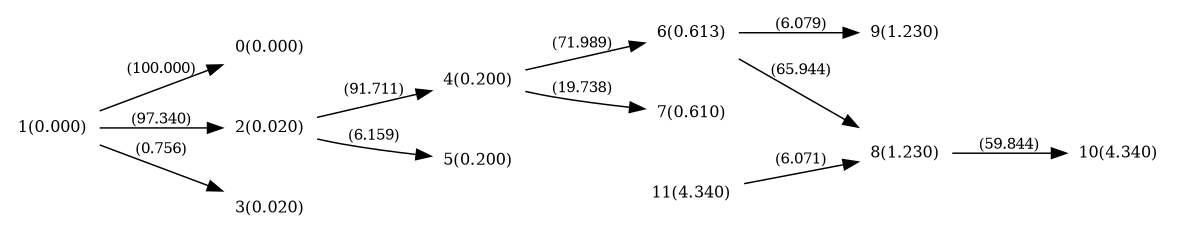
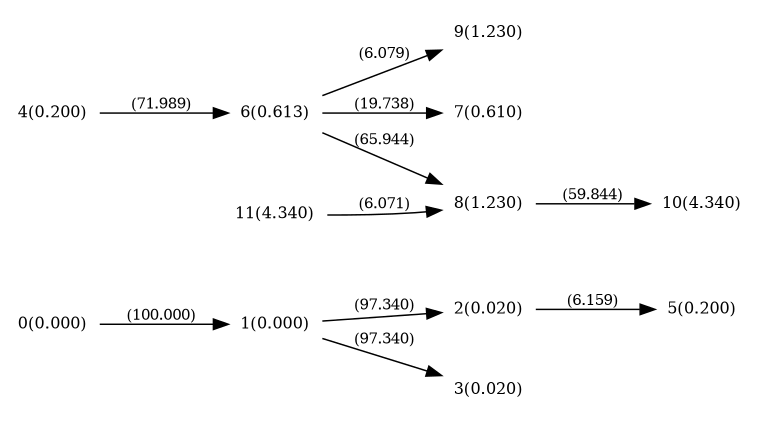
(154, 91) -> (156, 324)
(577, 101) -> (374, 113)
(367, 106) -> none
(161, 149) -> (385, 340)
